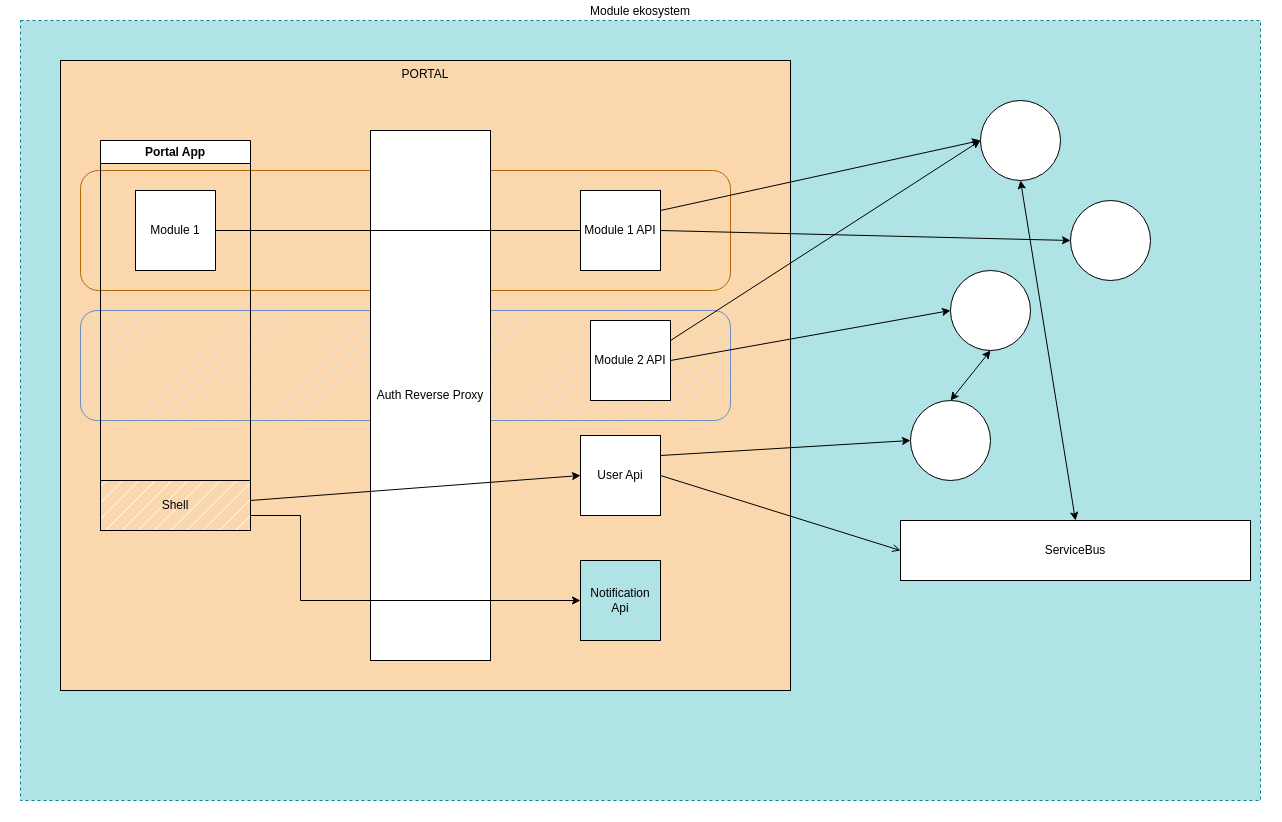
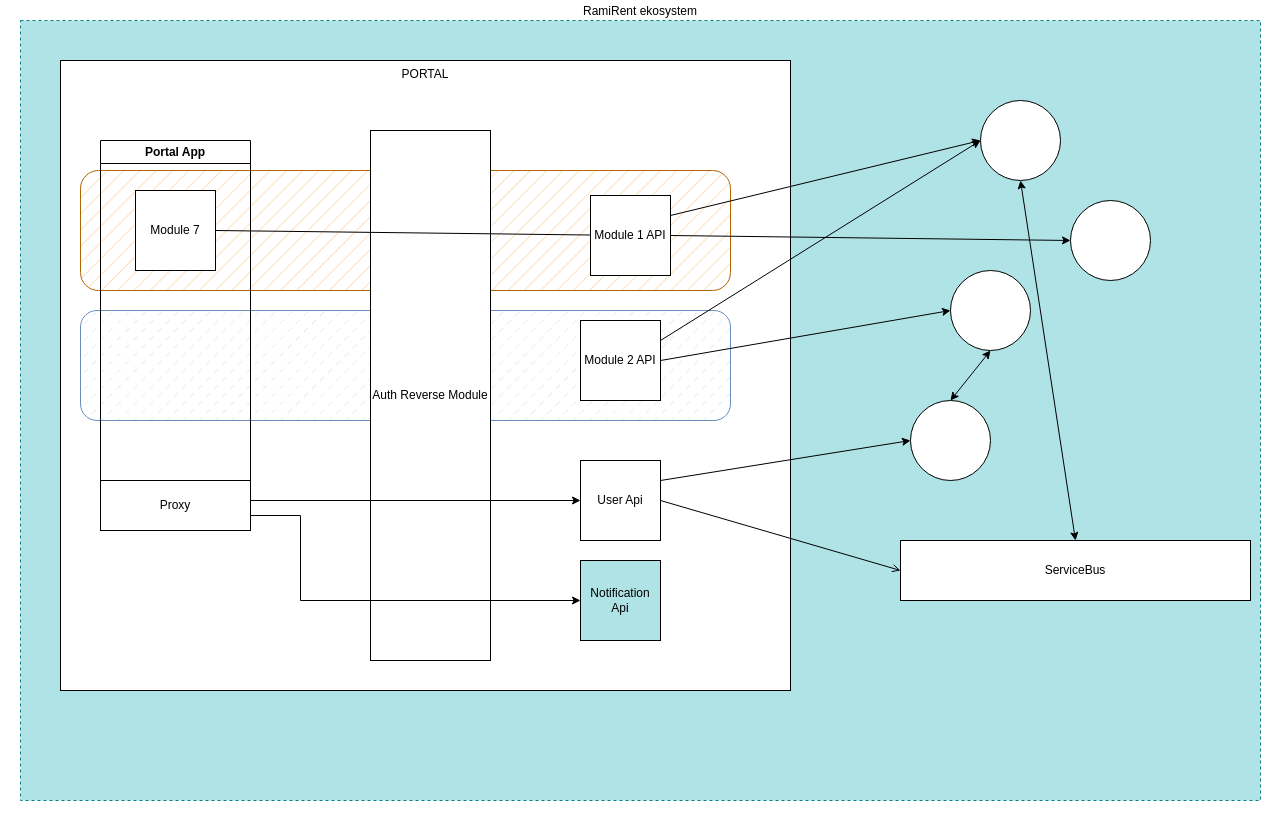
(641, 10) -> (641, 10)
(426, 75) -> (426, 75)
(176, 231) -> (176, 231)
(621, 231) -> (631, 236)
(631, 361) -> (621, 361)
(431, 396) -> (431, 396)
(621, 476) -> (621, 501)
(176, 506) -> (176, 506)
(1076, 551) -> (1076, 571)
